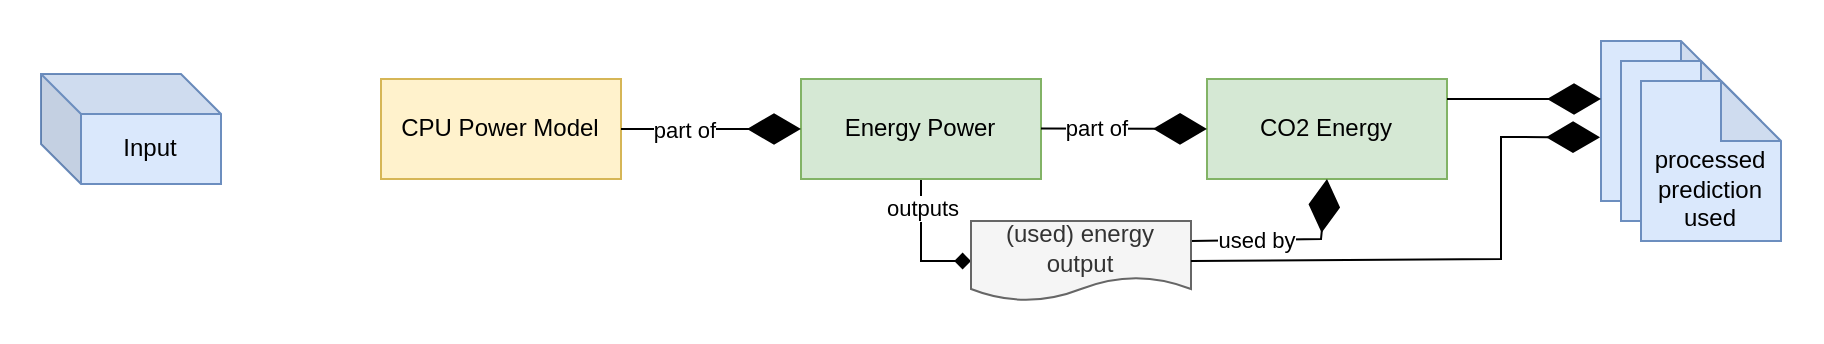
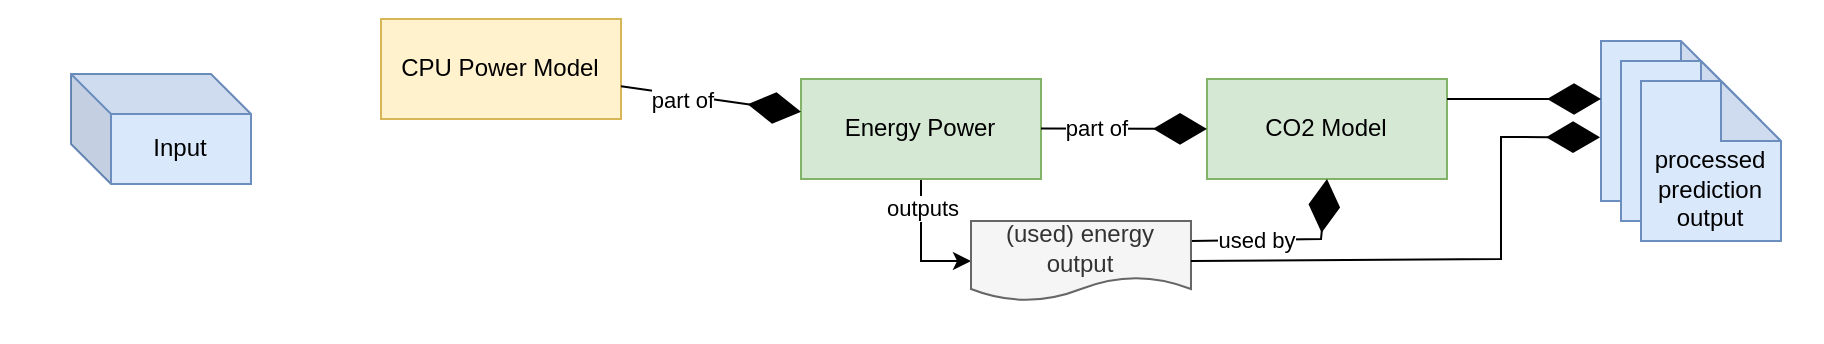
(131, 129) -> (161, 129)
(501, 129) -> (501, 69)
(1327, 129) -> (1327, 129)
(1711, 161) -> (1711, 161)
(954, 261) -> (955, 261)
